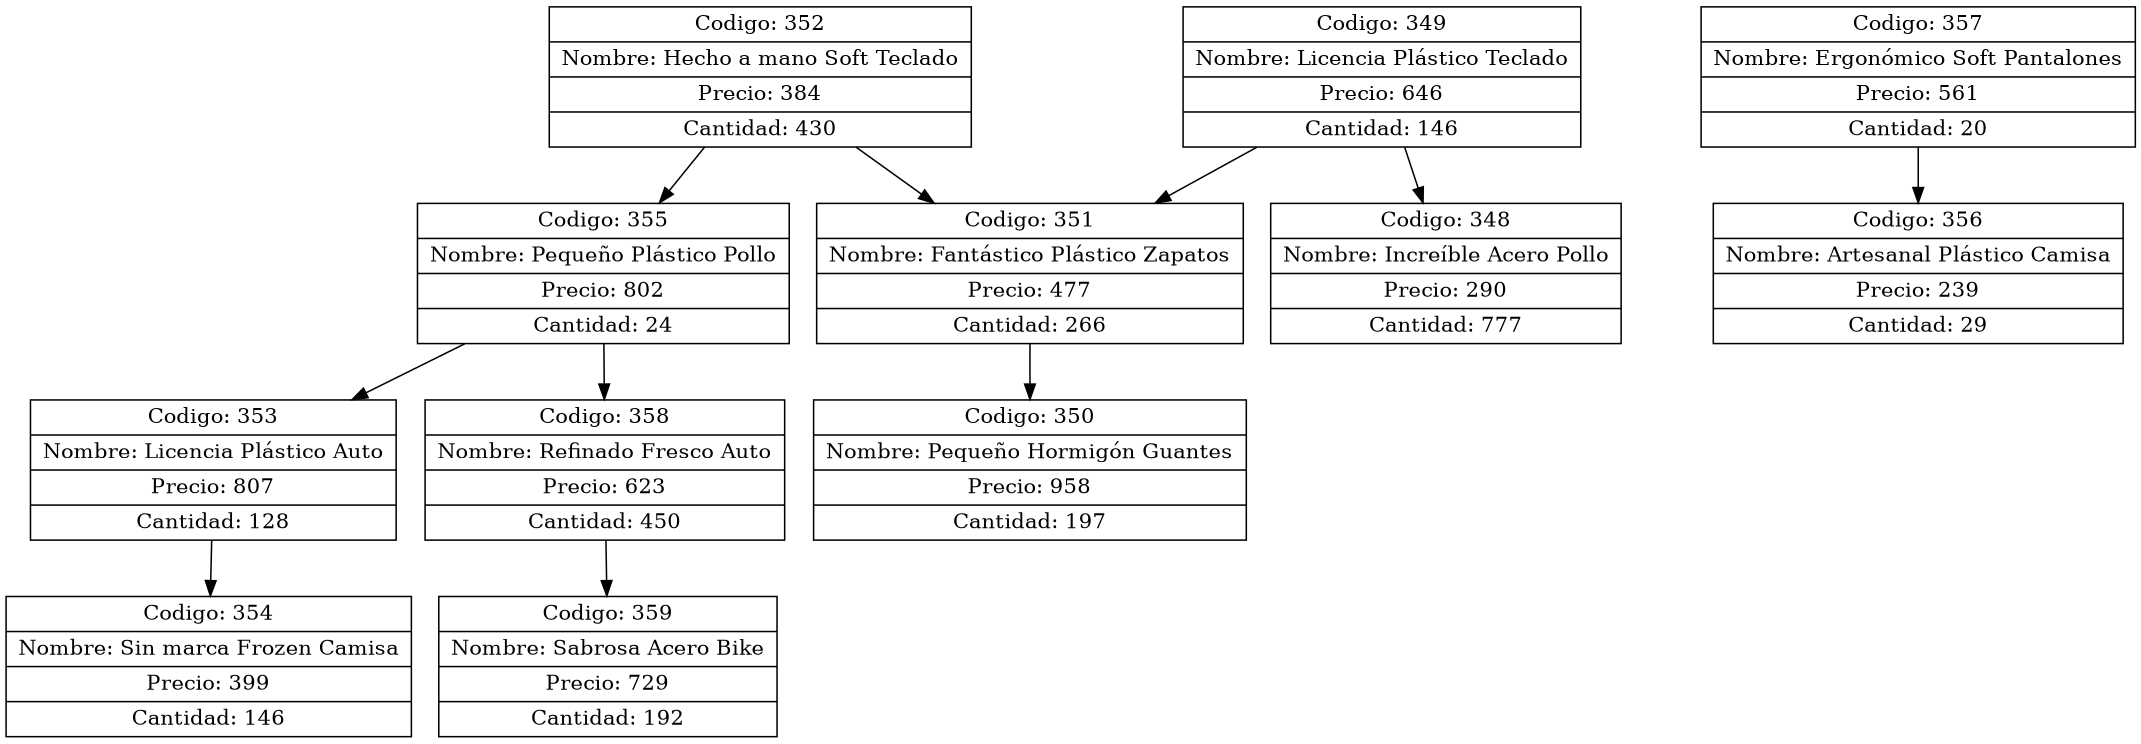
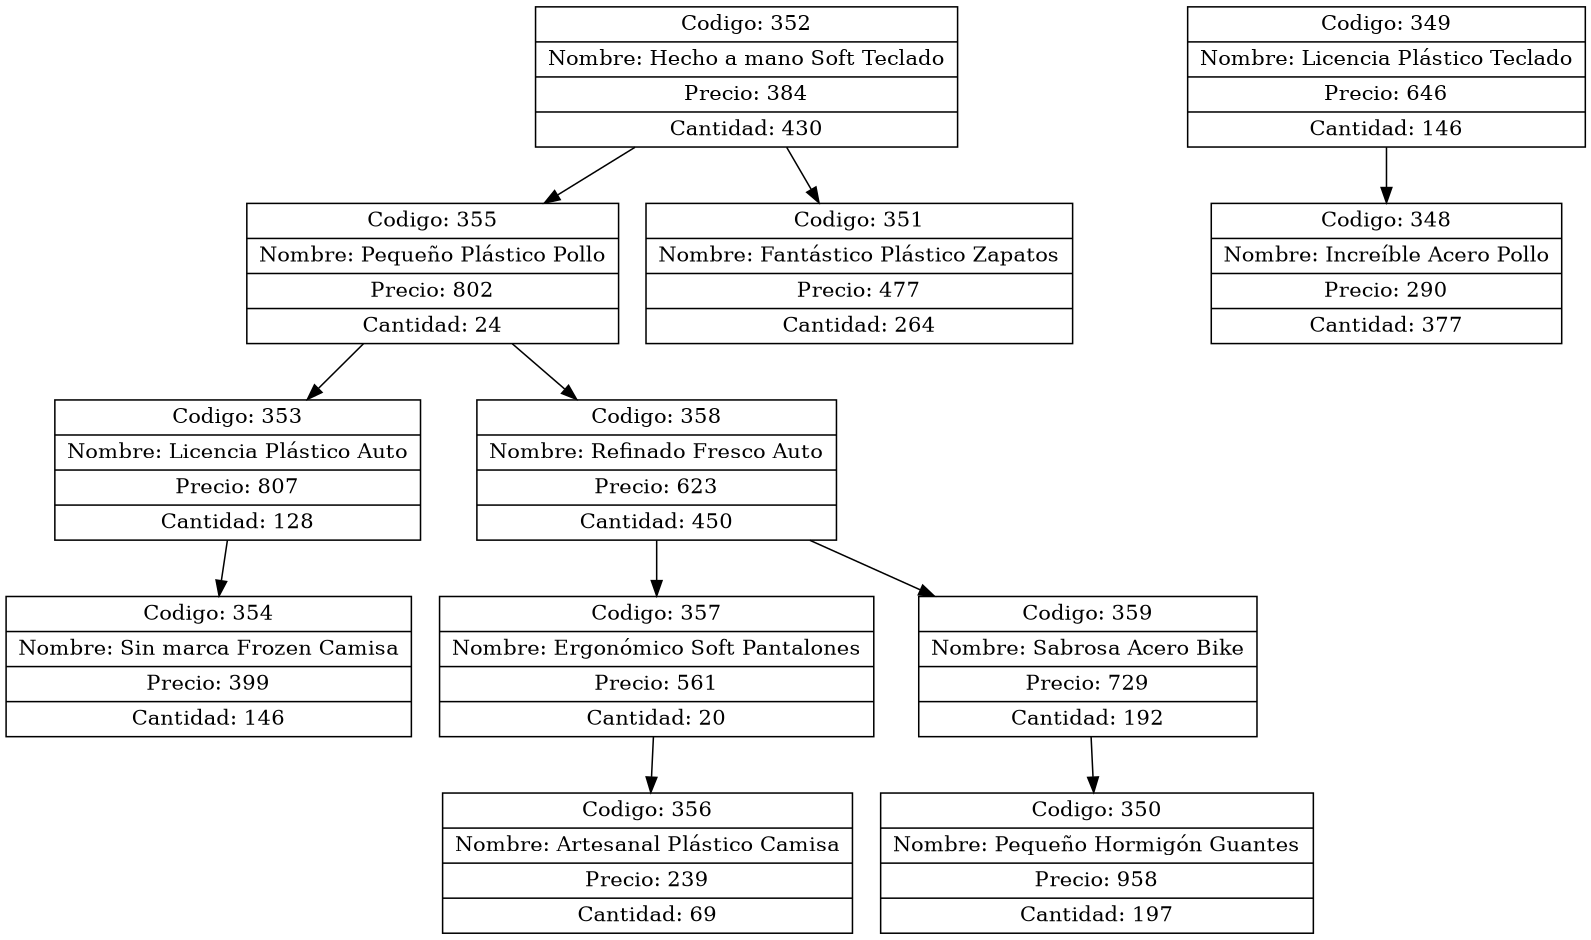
(1213, 171) -> none
(1030, 325) -> (859, 325)
(1446, 325) -> (1386, 325)
(1918, 325) -> (648, 915)
(1030, 364) -> (1092, 757)
none -> (657, 560)
